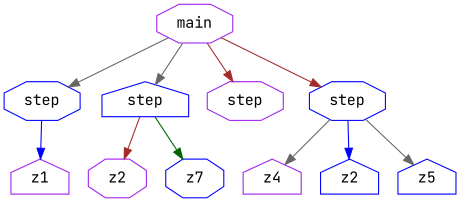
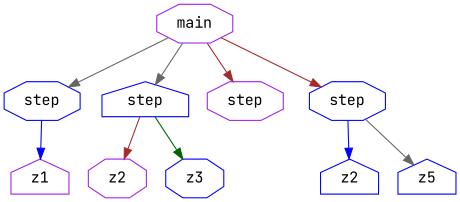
(195, 178) -> (195, 178)
(272, 178) -> none
